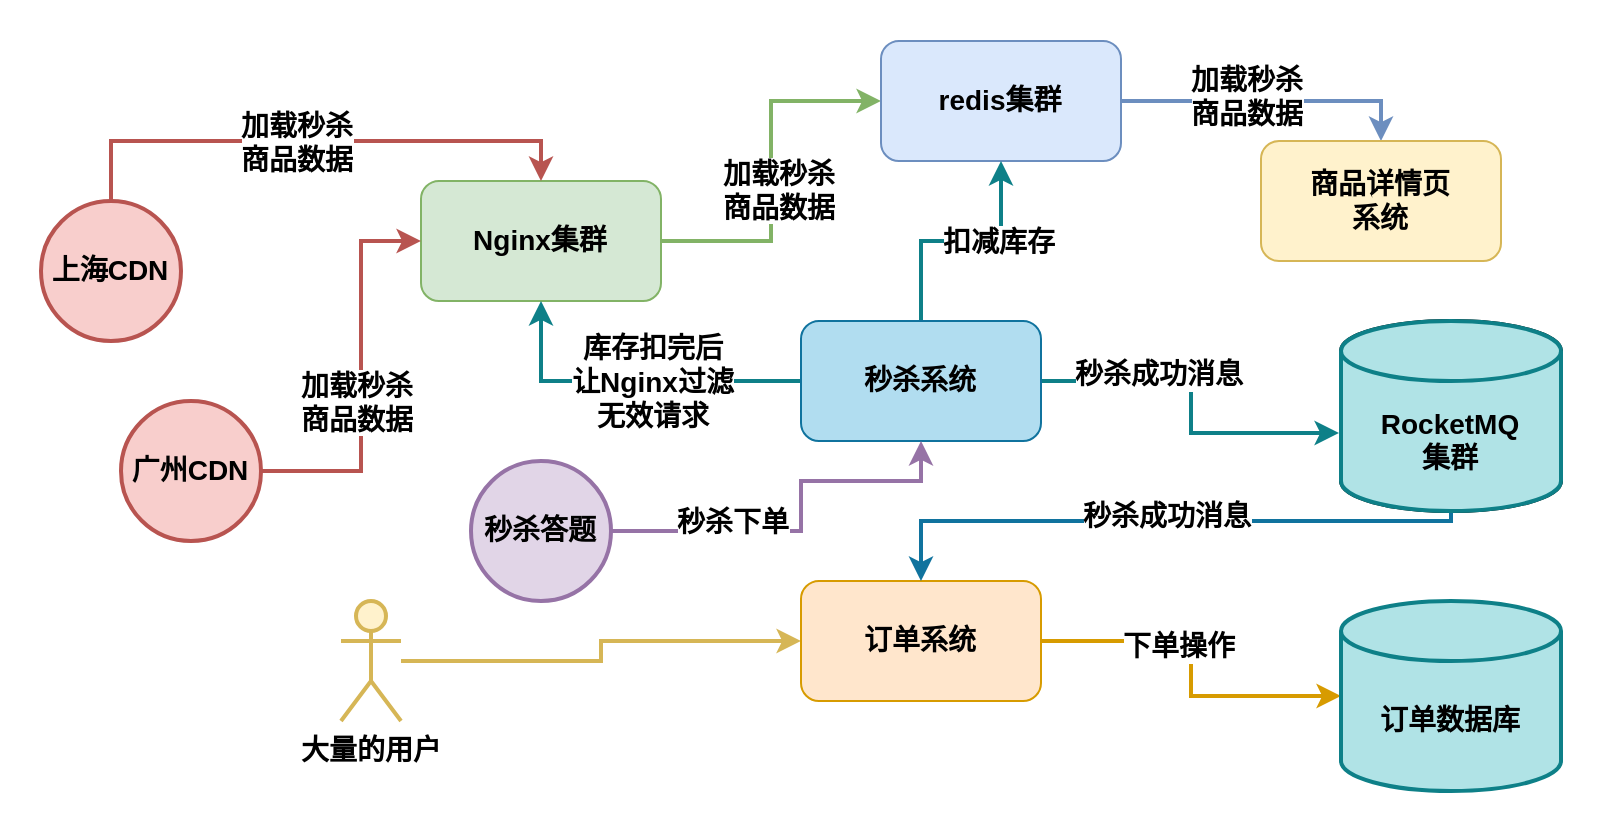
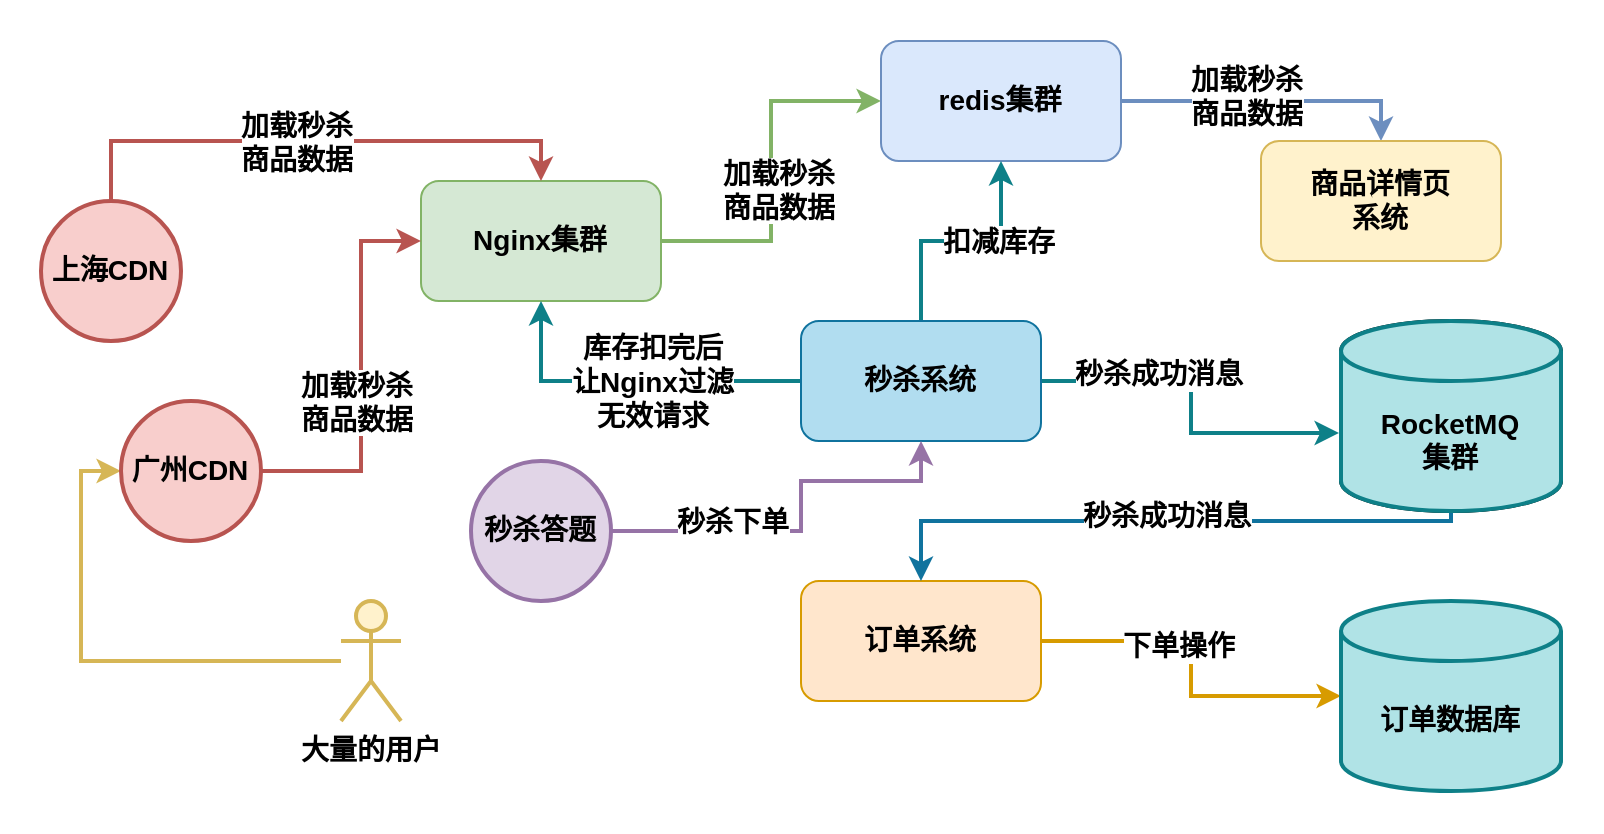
(601, 660) -> (105, 661)
